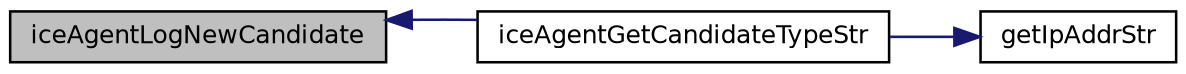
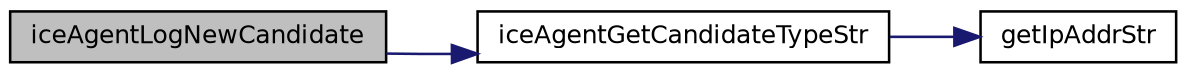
(445, 20) -> (419, 54)
